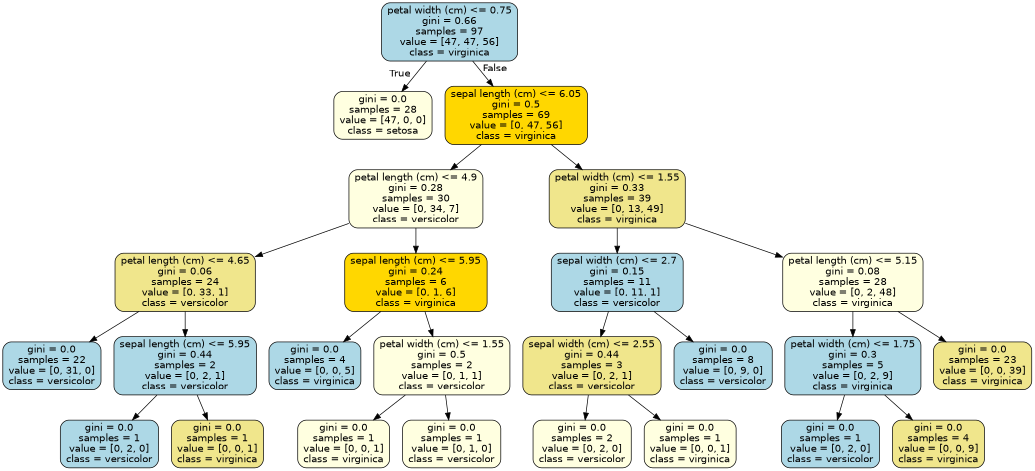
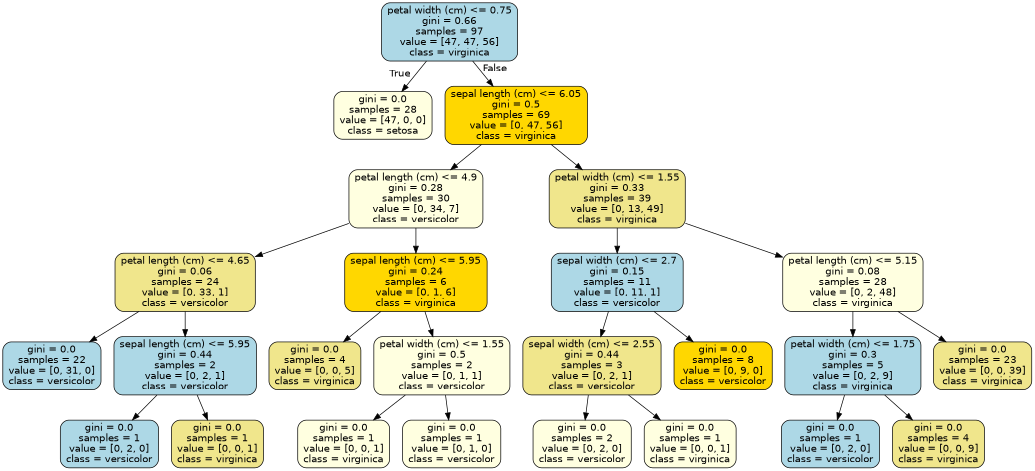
(315, 366) -> (315, 366)
(723, 366) -> (723, 366)
